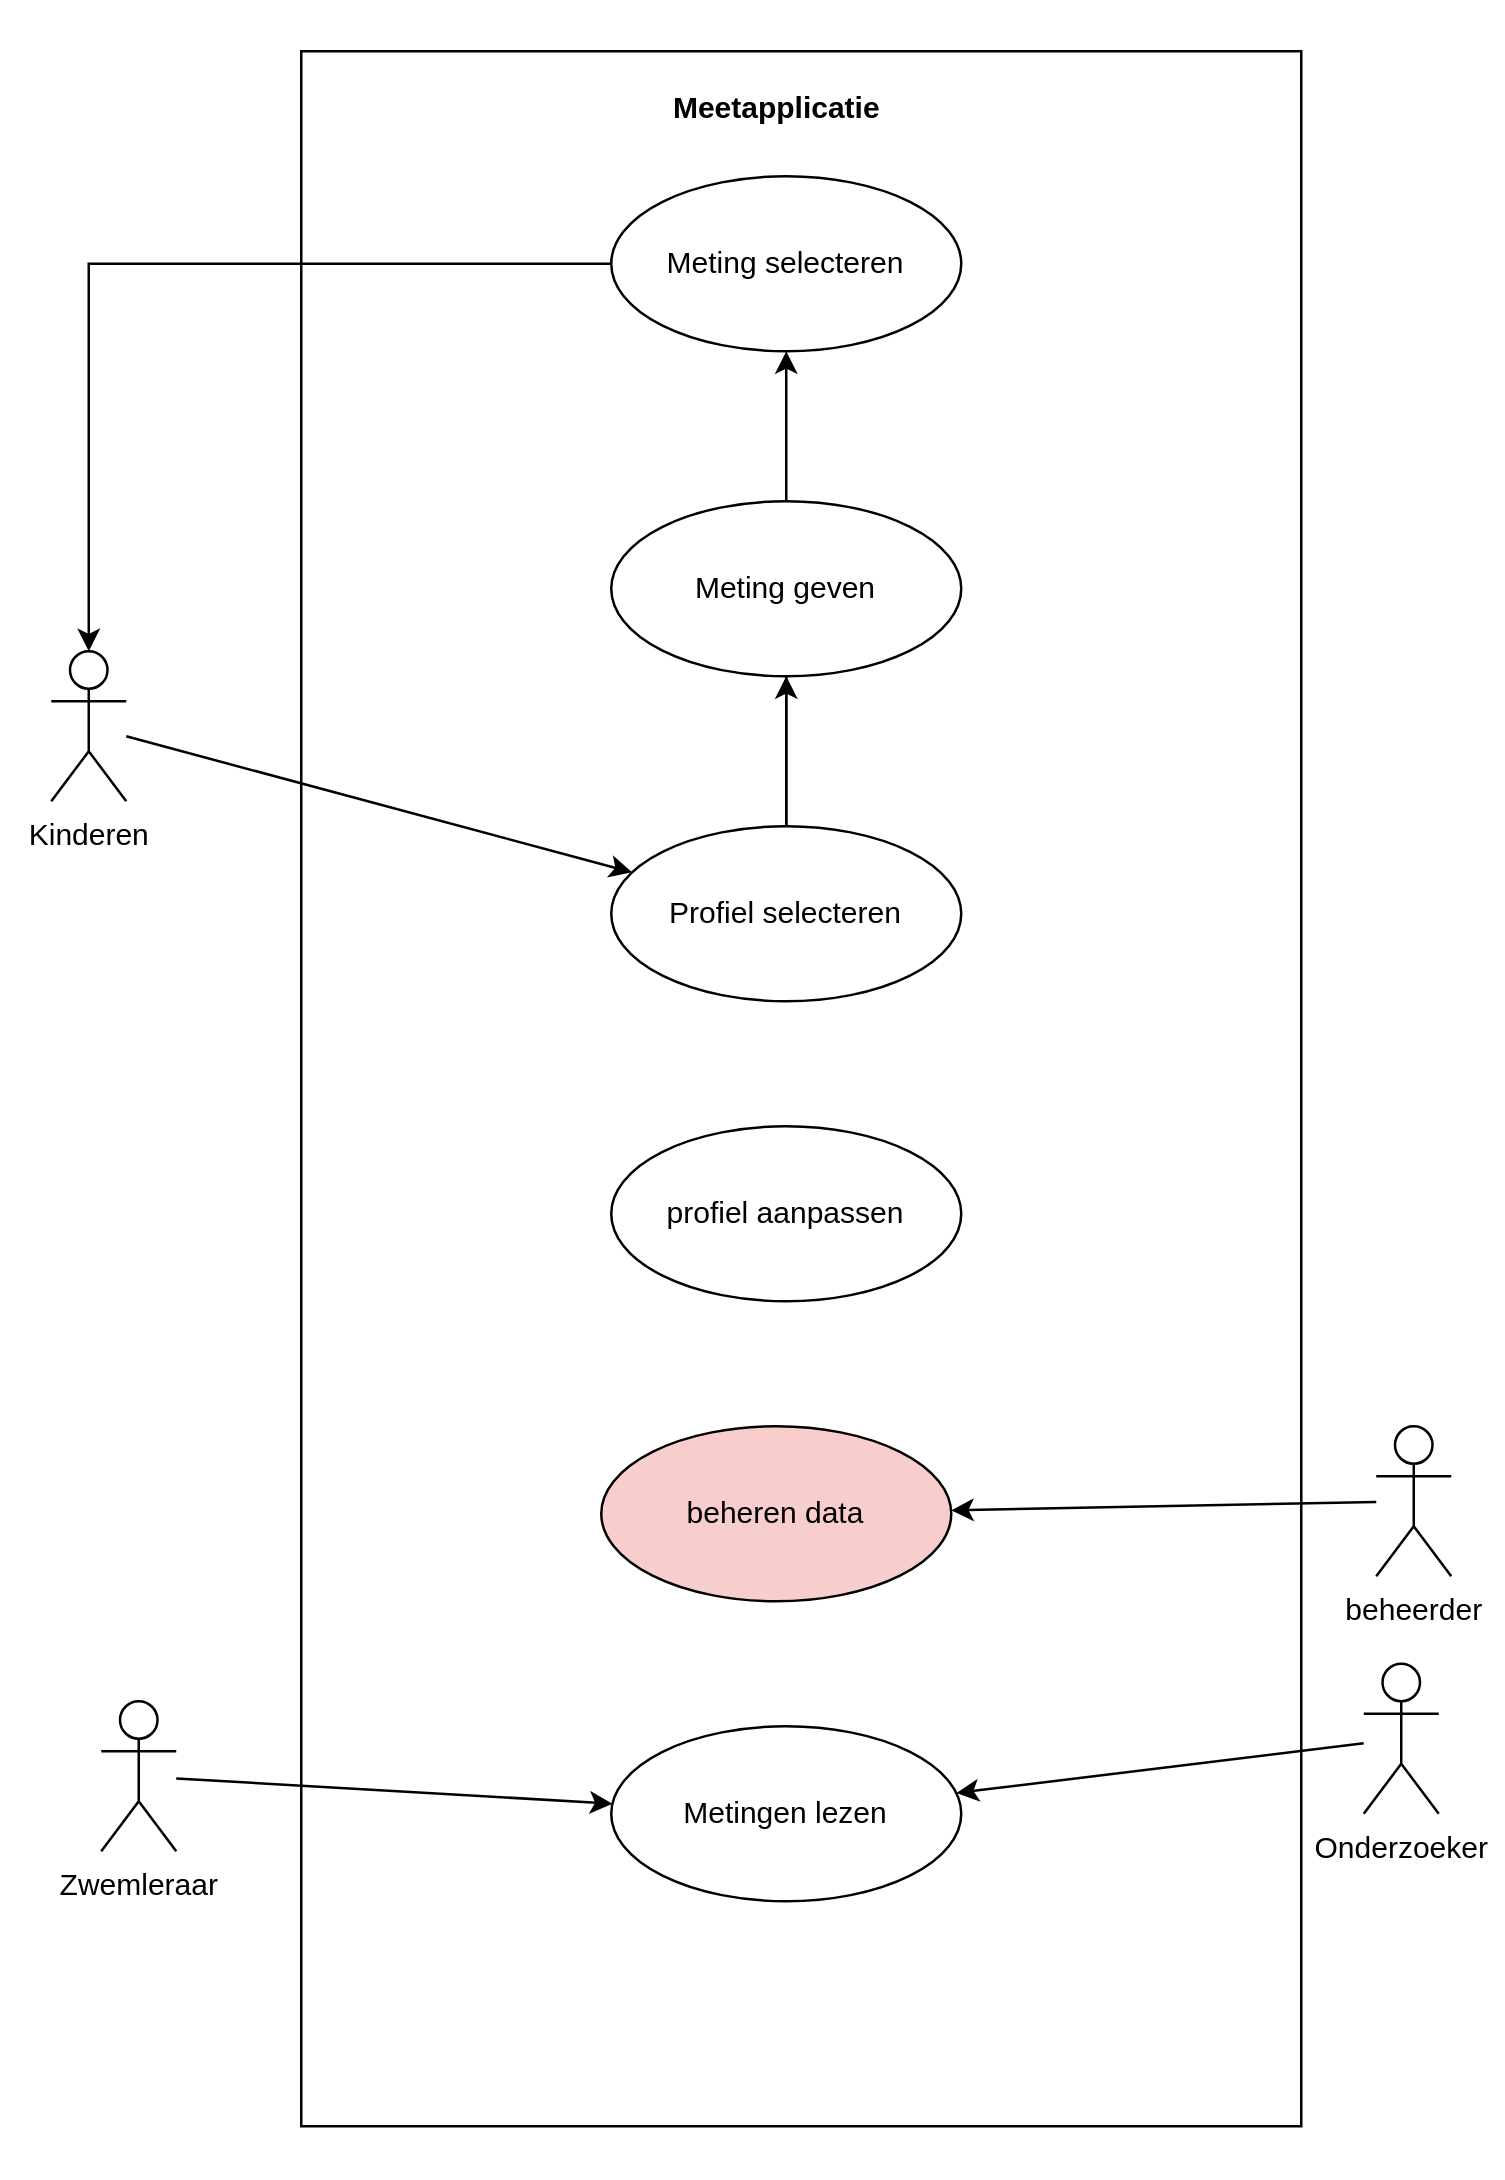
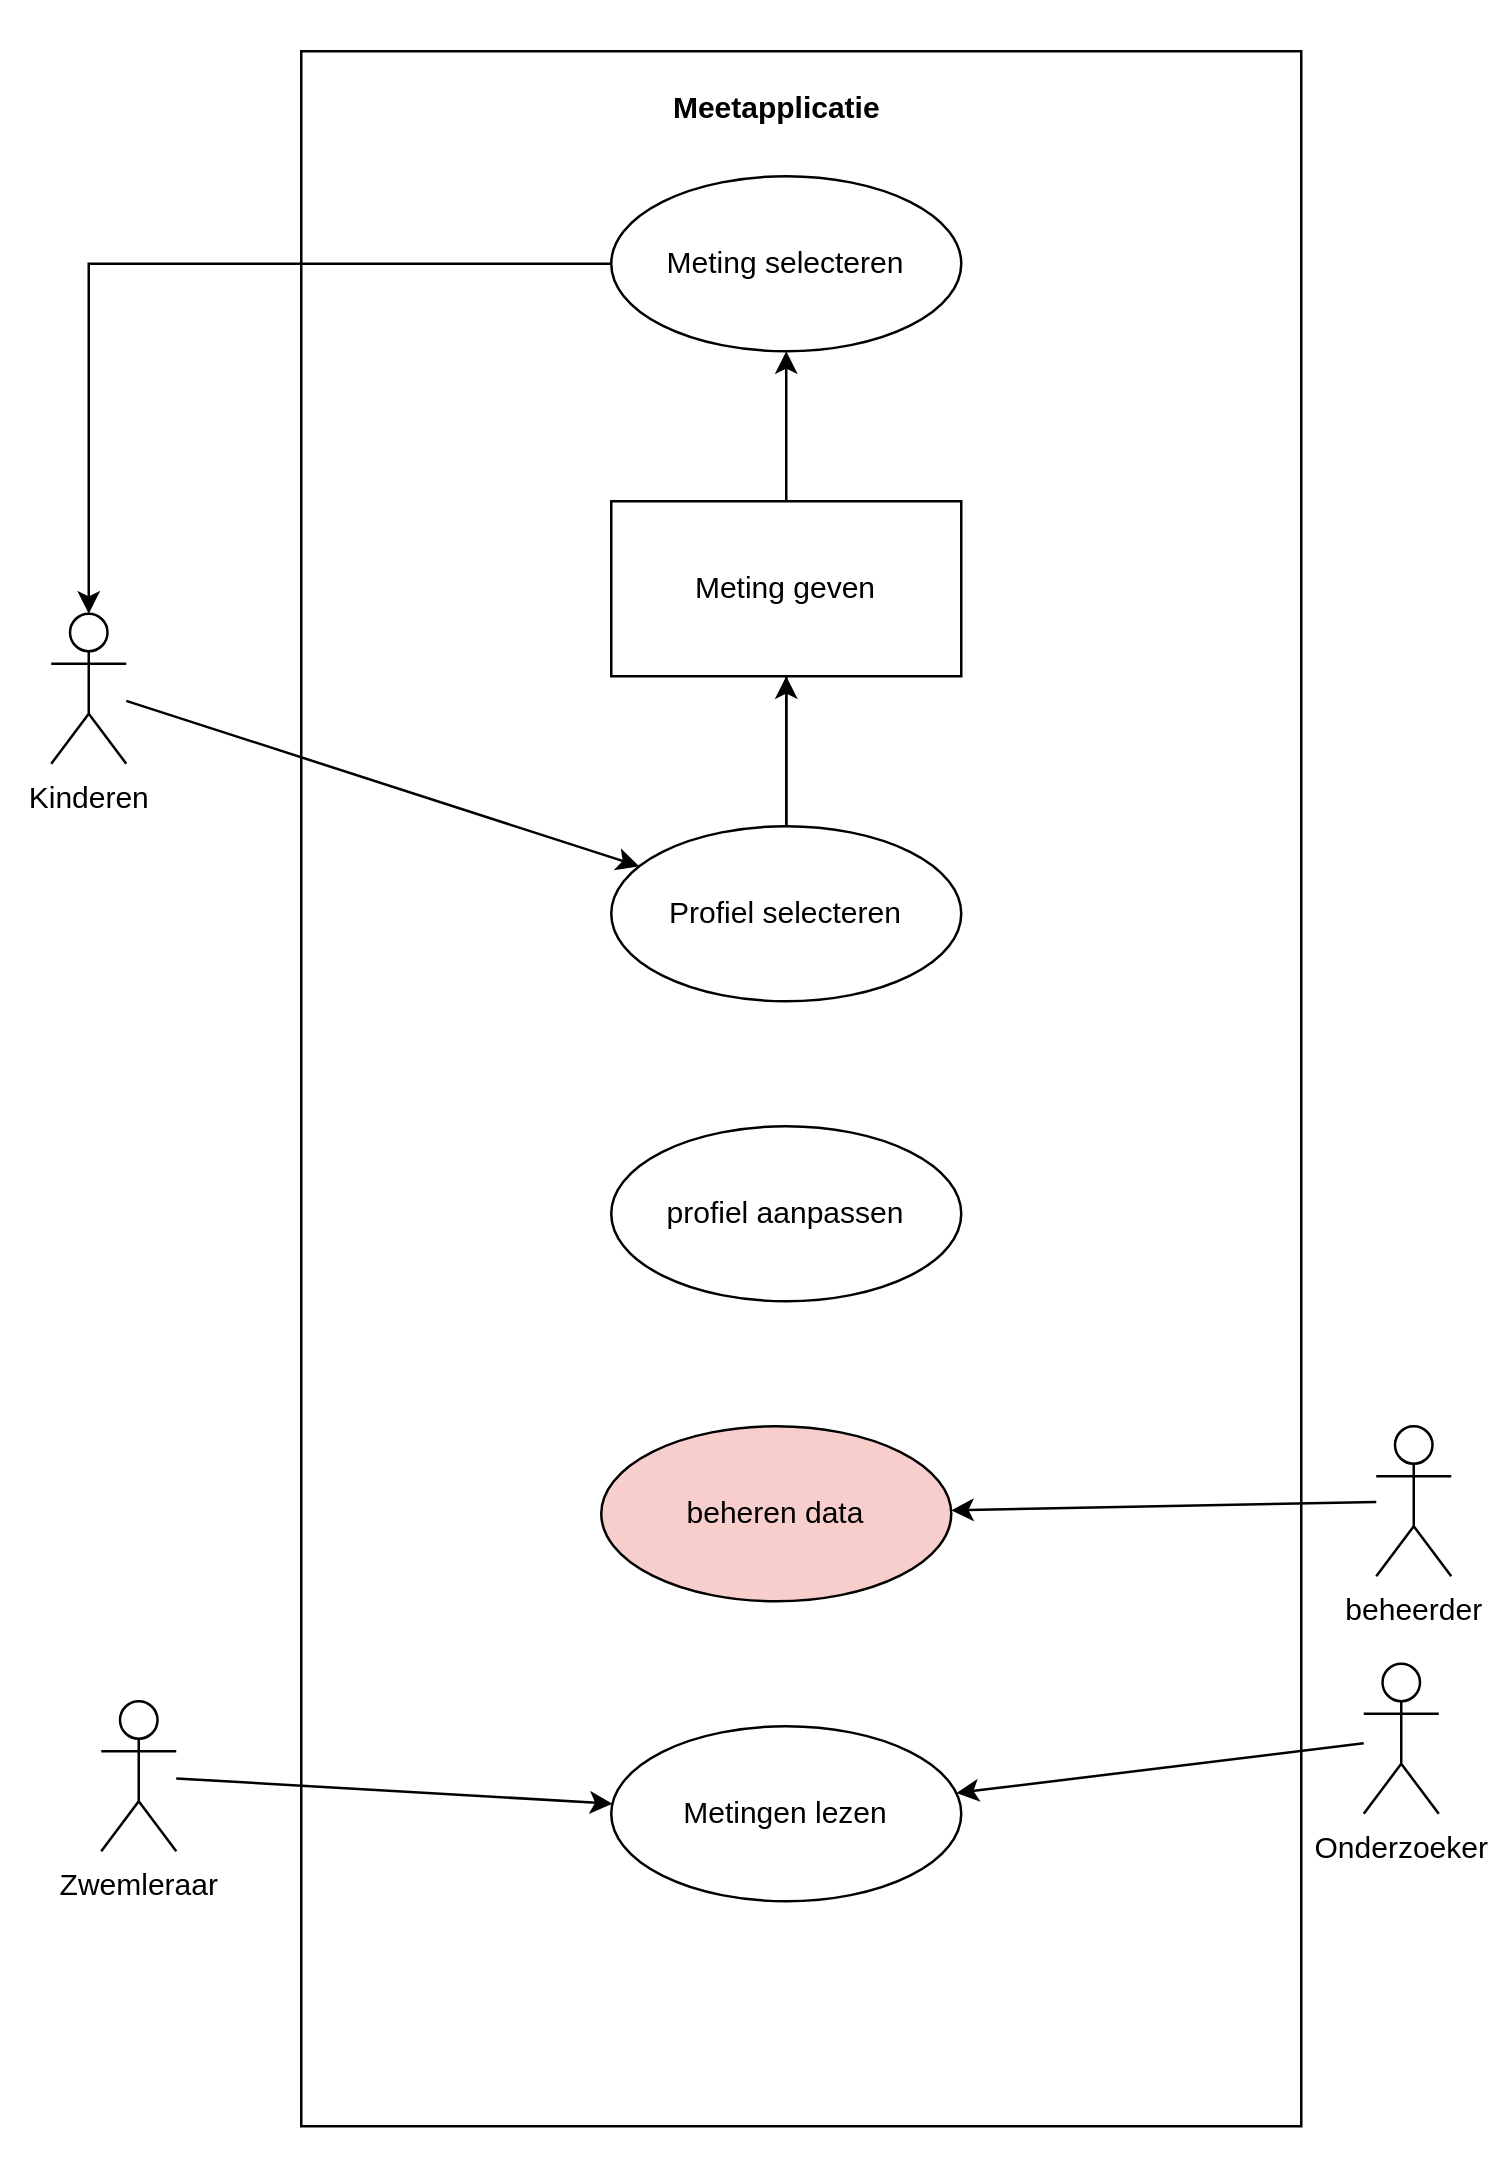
(786, 589) -> (786, 589)
(89, 726) -> (89, 689)
